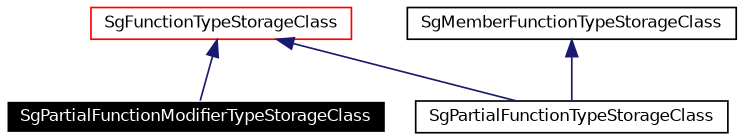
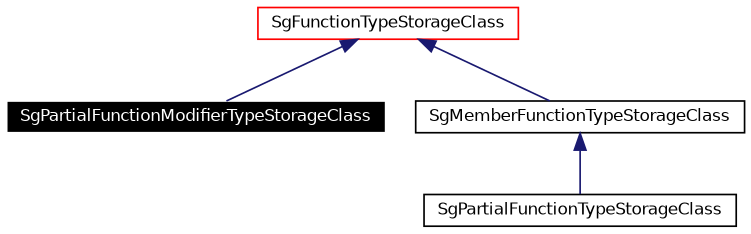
(405, 72) -> (492, 74)
